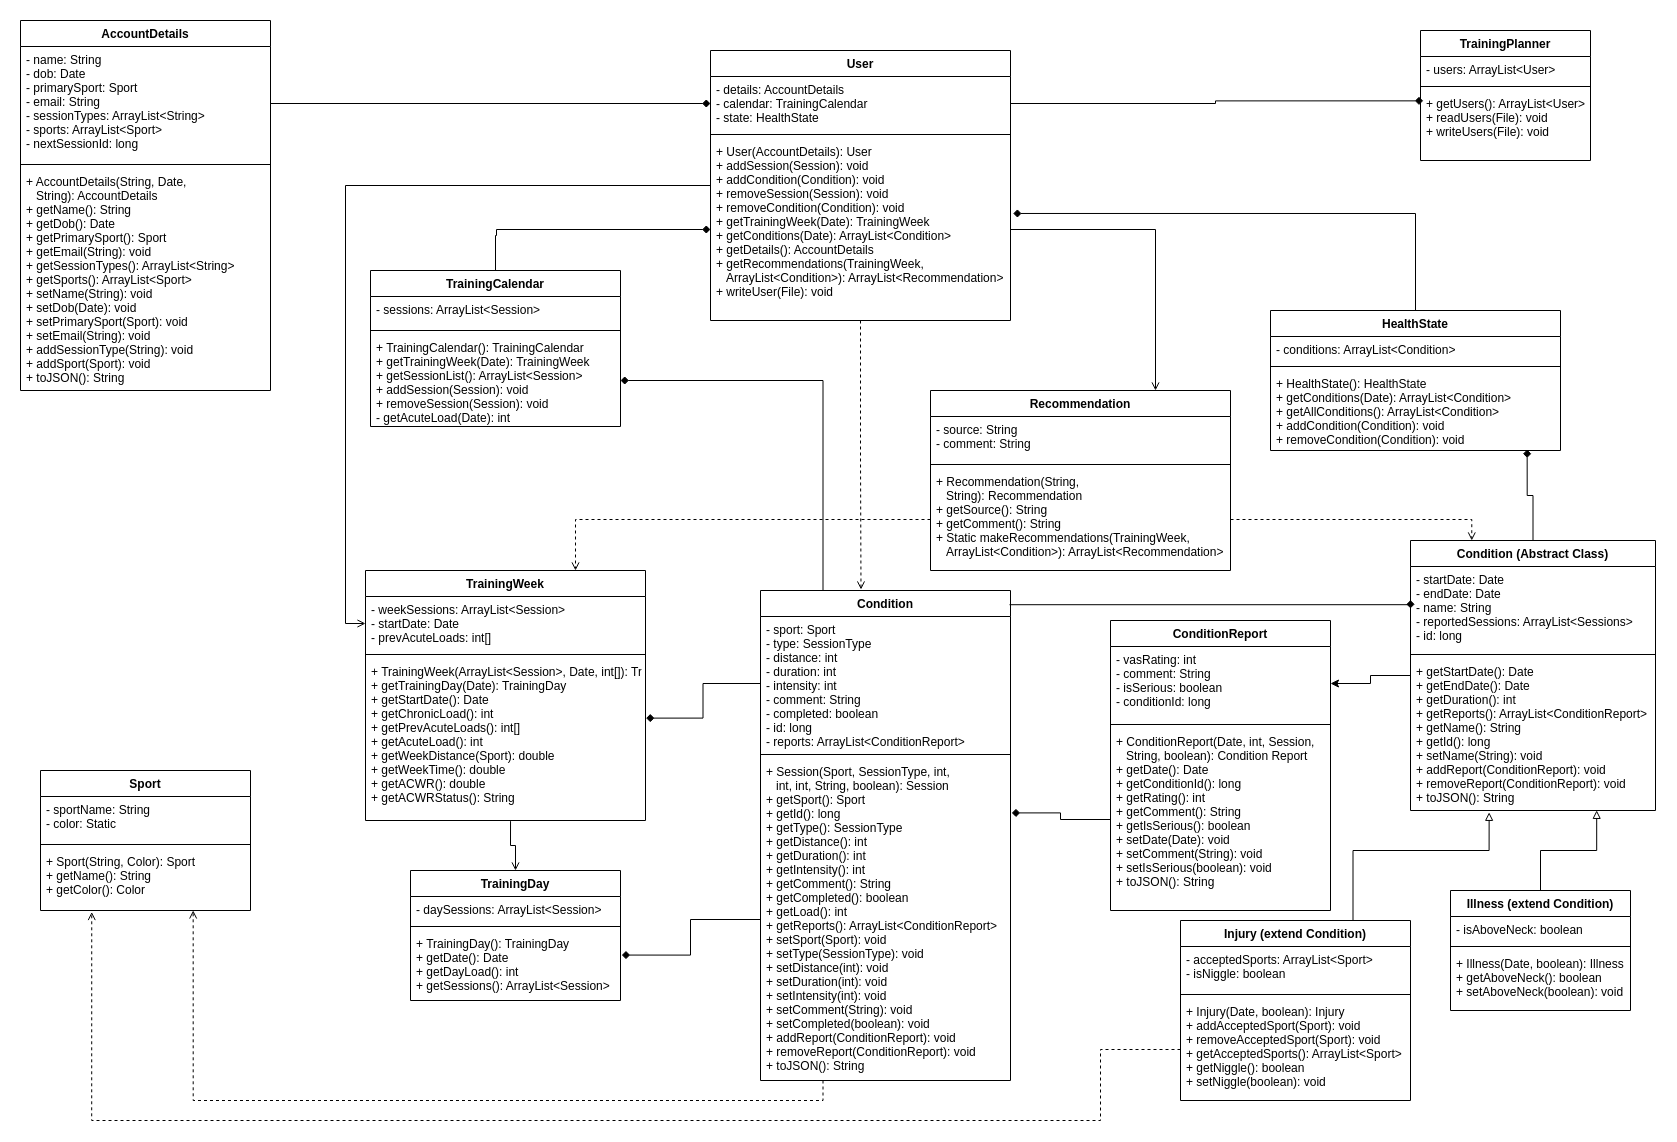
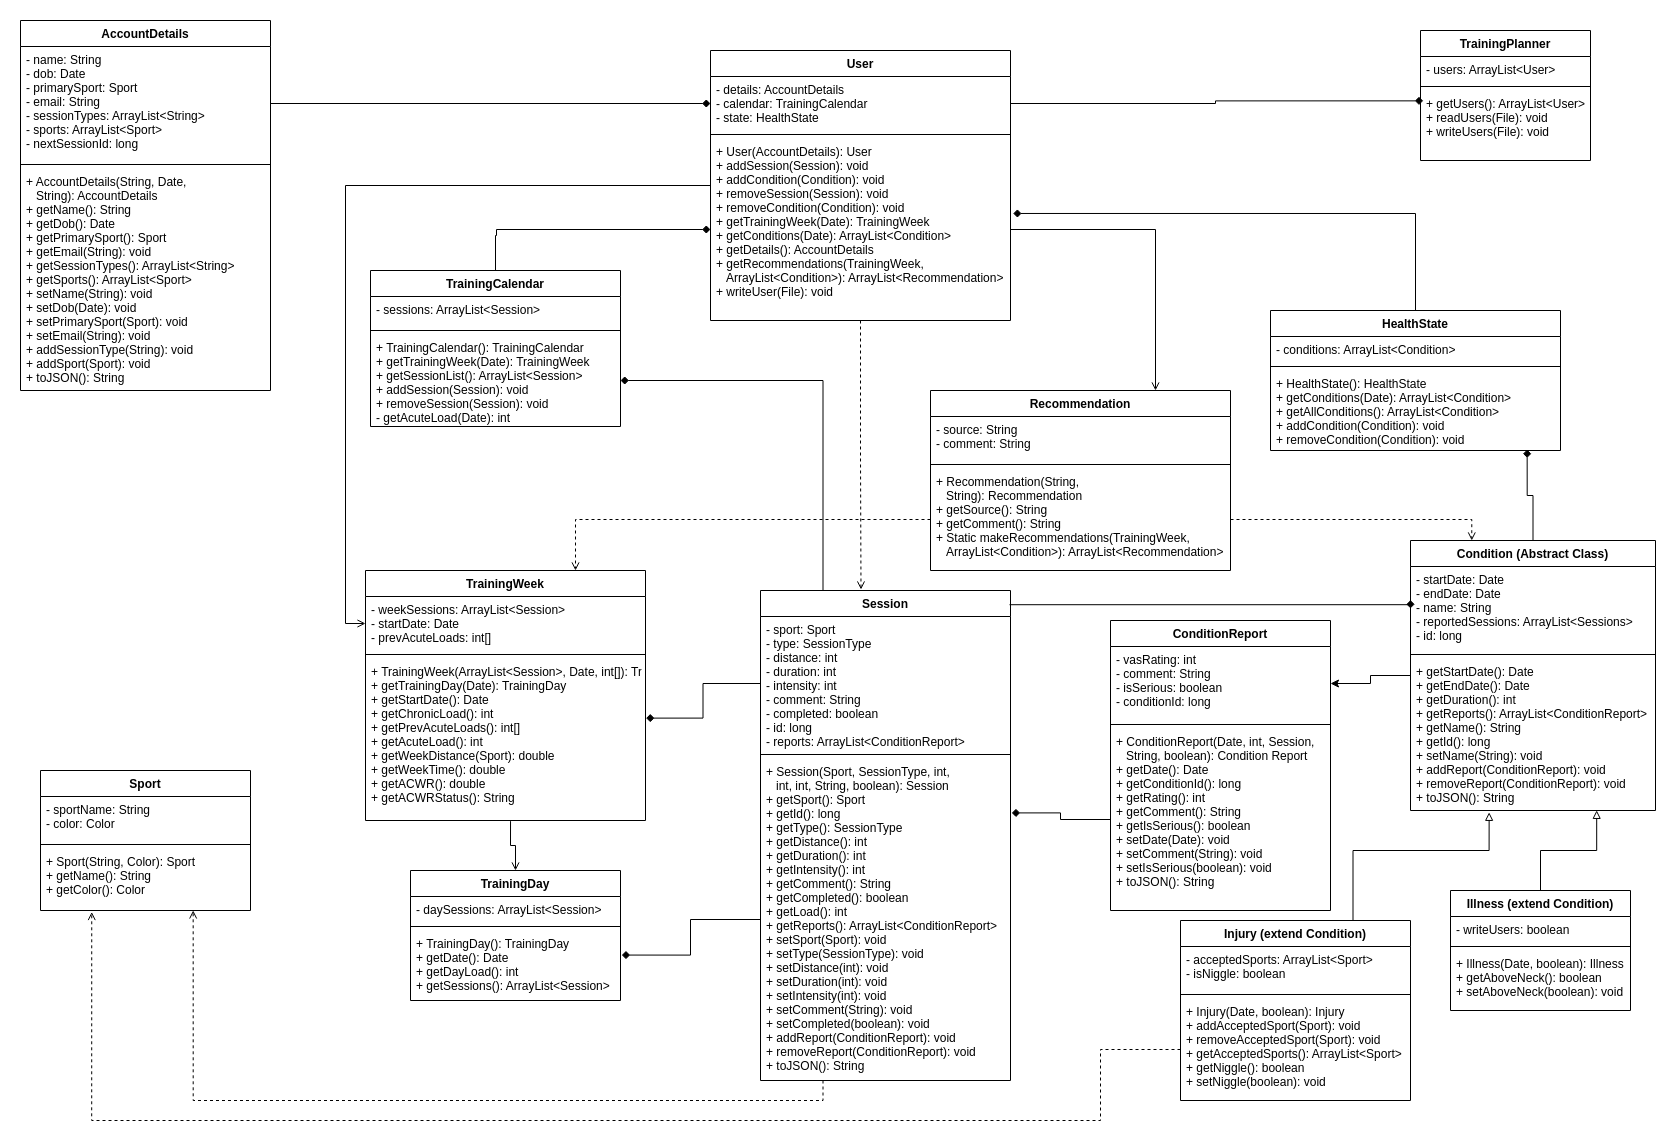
(885, 604) -> (885, 604)
(104, 810) -> (104, 810)
(1522, 930) -> (1519, 930)
